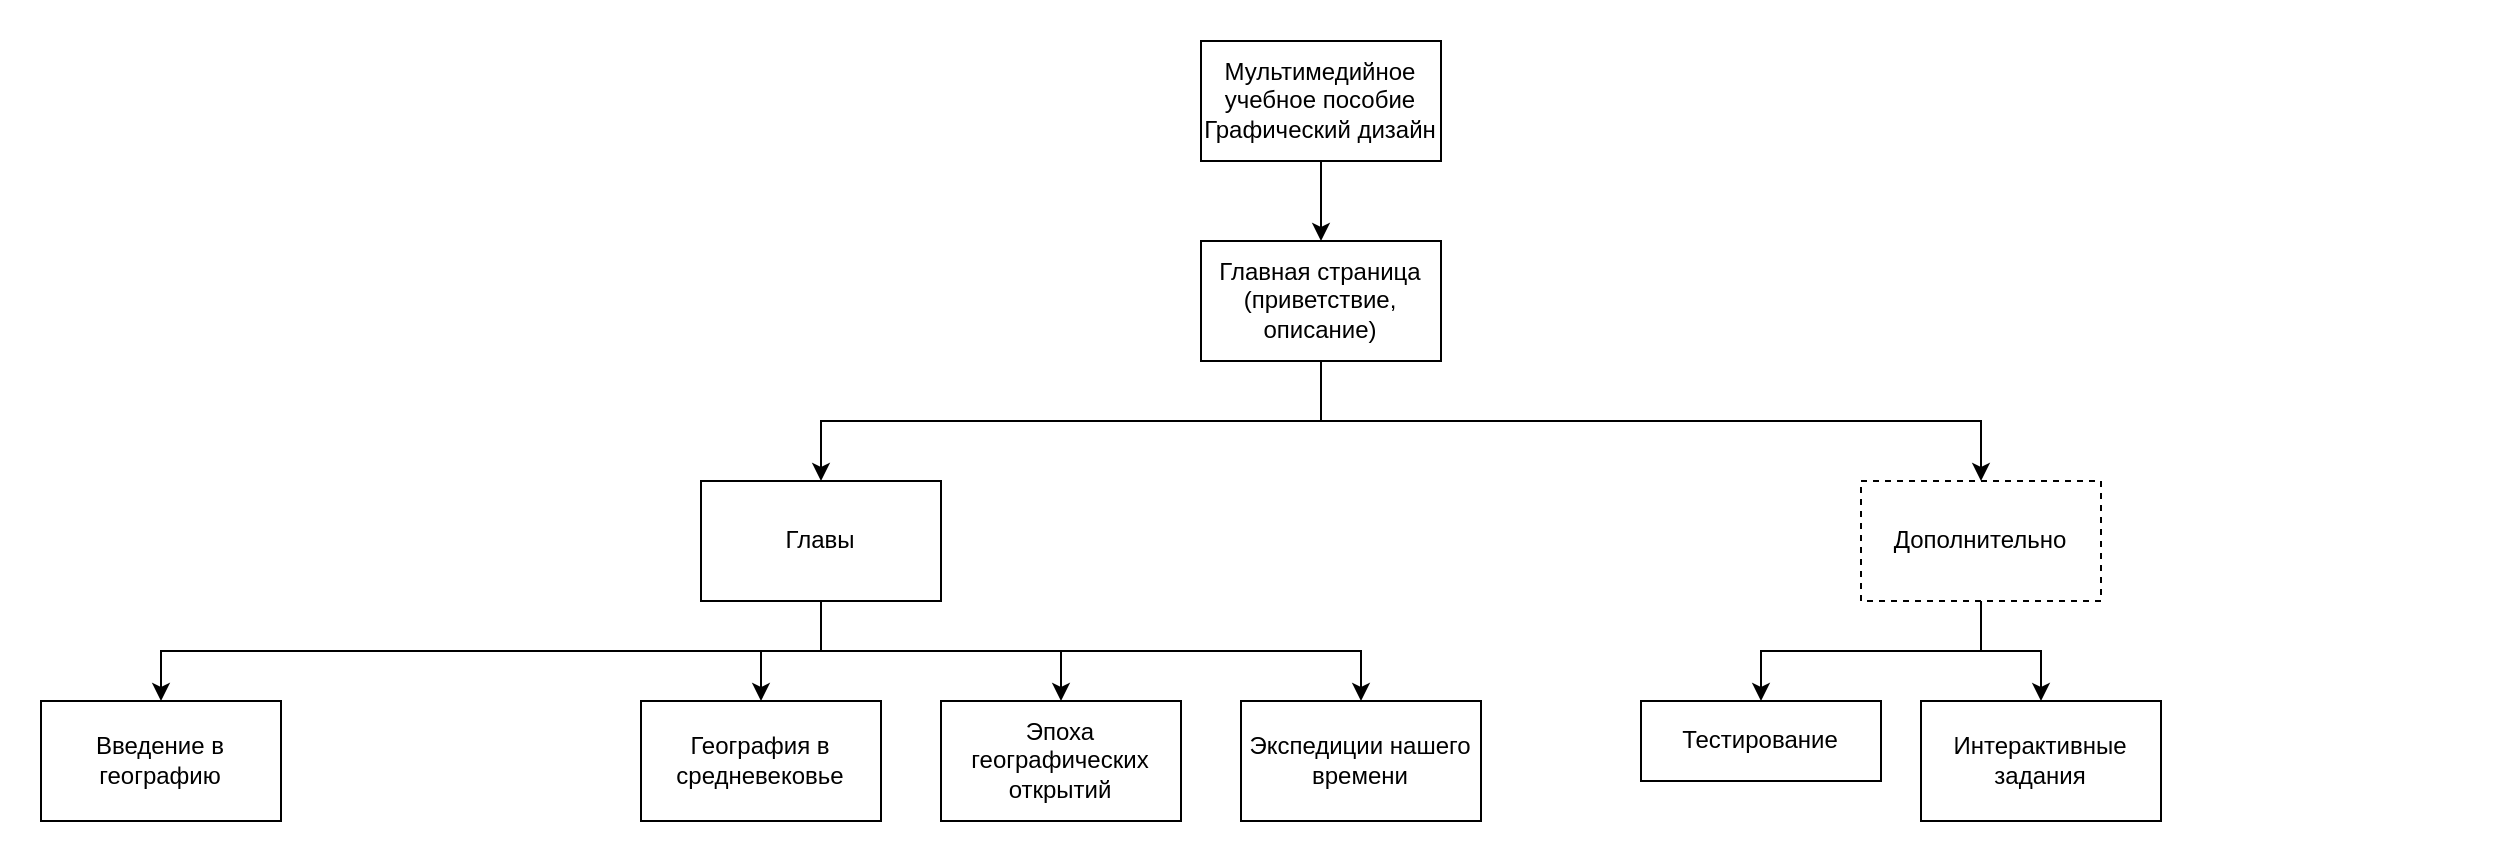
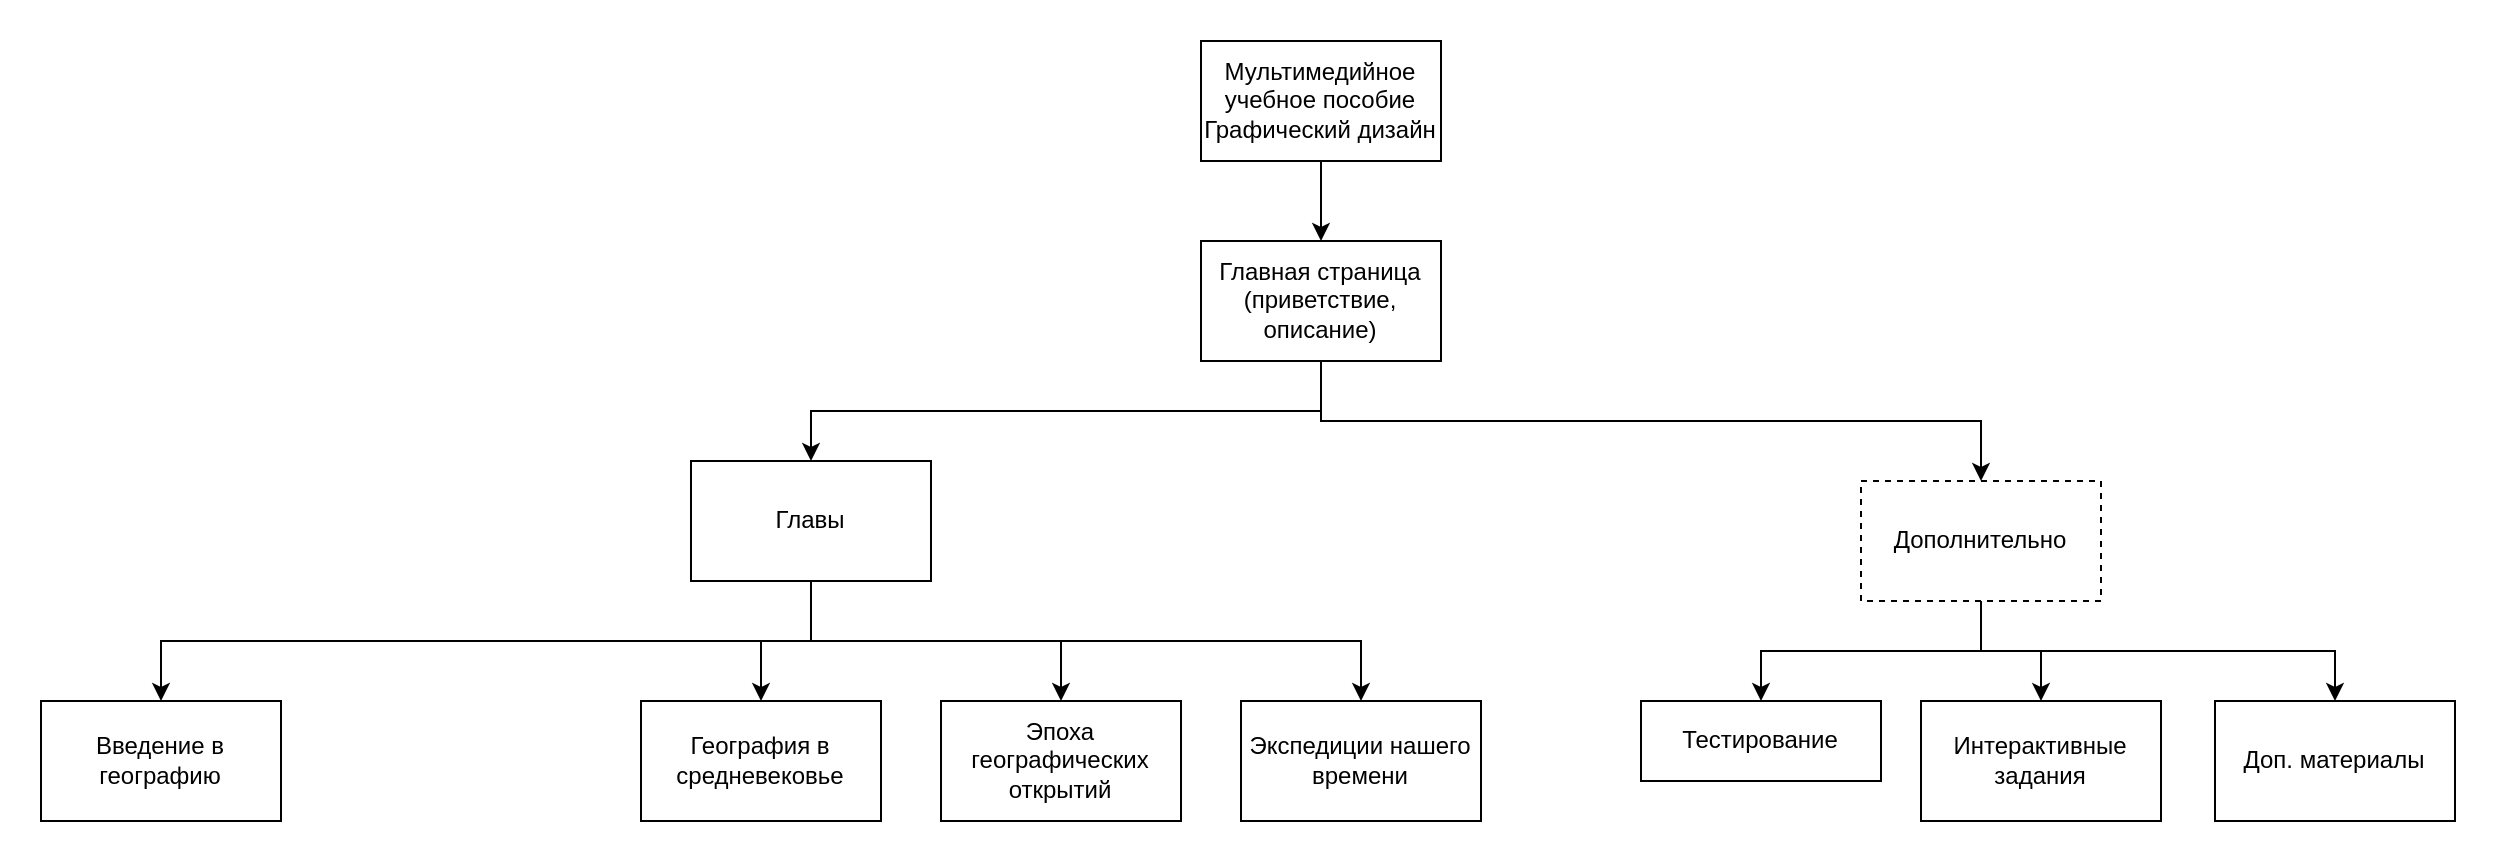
(821, 541) -> (811, 521)
none -> (2208, 651)
none -> (2335, 761)
